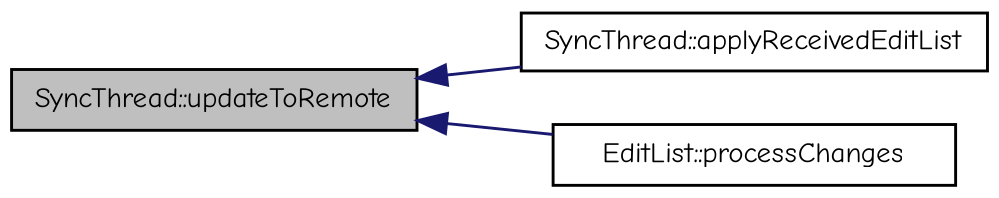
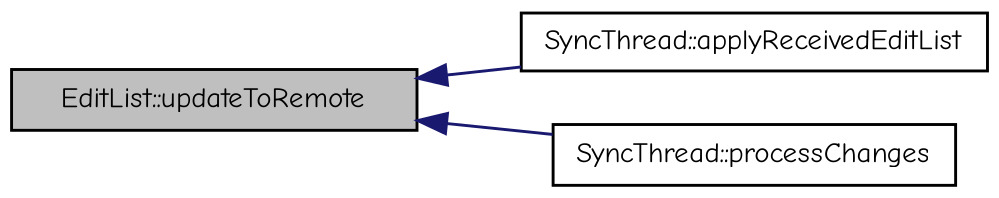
(214, 100) -> (214, 100)
(754, 155) -> (754, 155)
